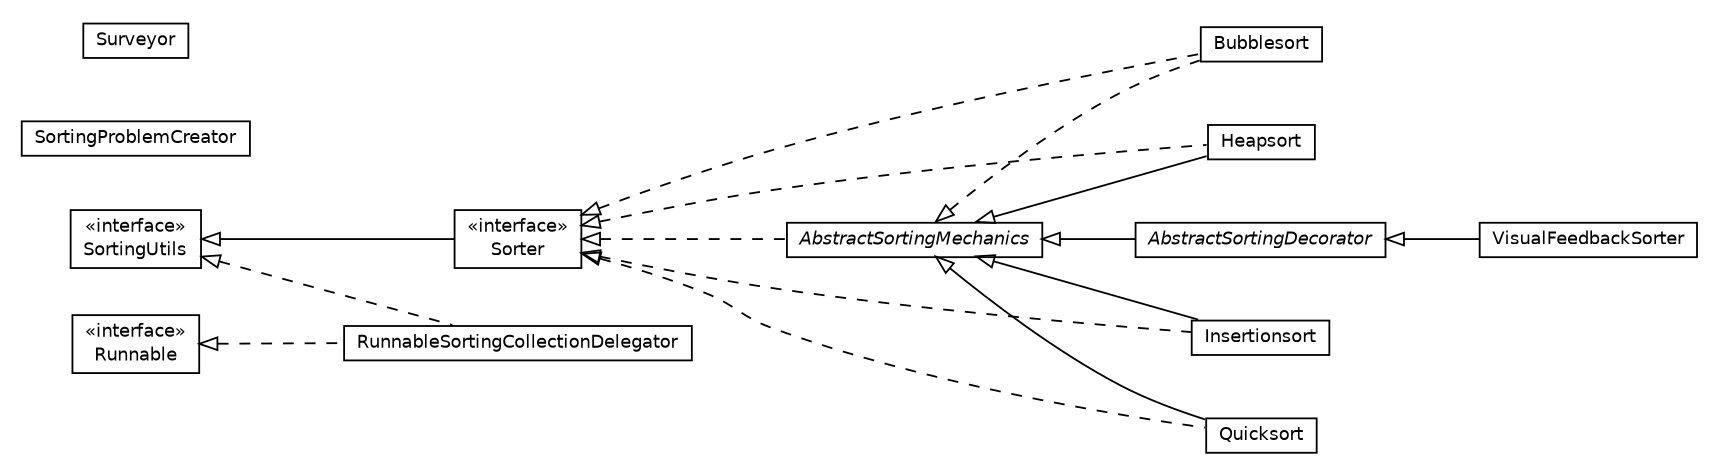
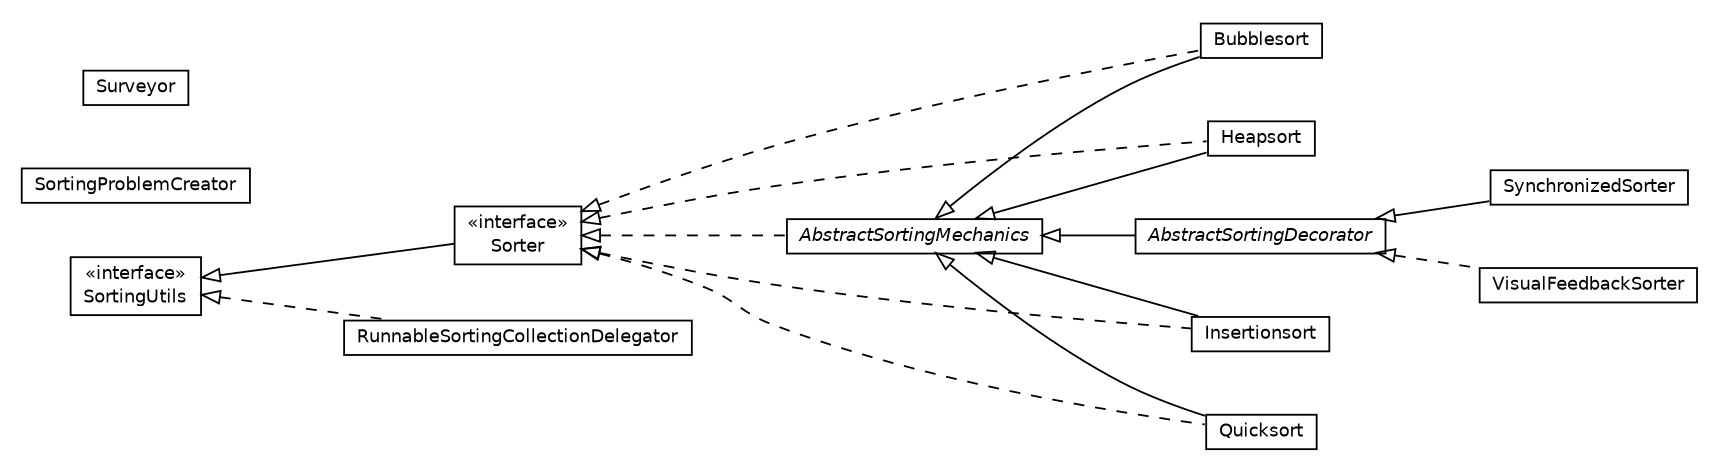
(1068, 123) -> (1068, 120)
none -> (1588, 187)
(1442, 239) -> (1437, 262)
(136, 344) -> none
